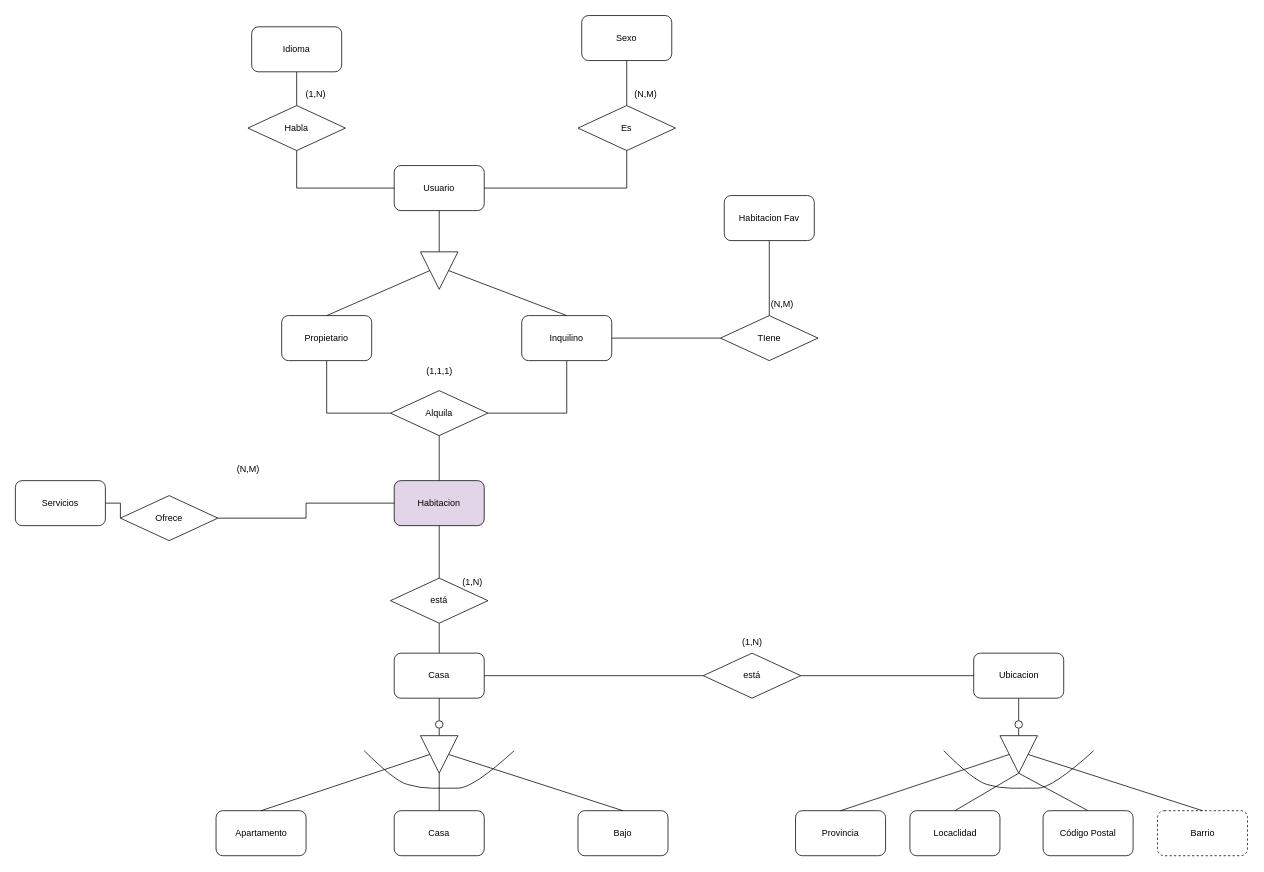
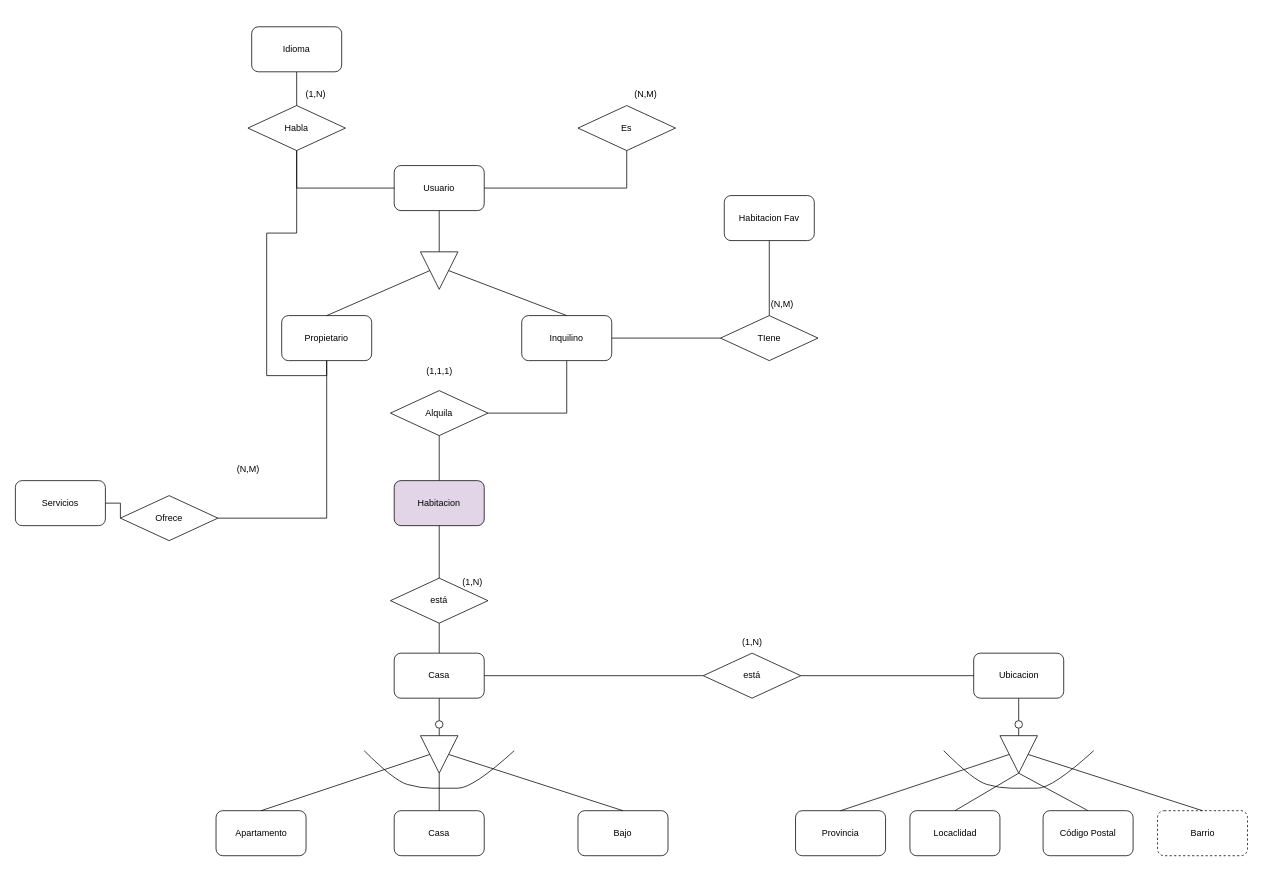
(627, 38) -> none
(627, 82) -> none
(359, 413) -> (267, 296)
(341, 503) -> (327, 477)
